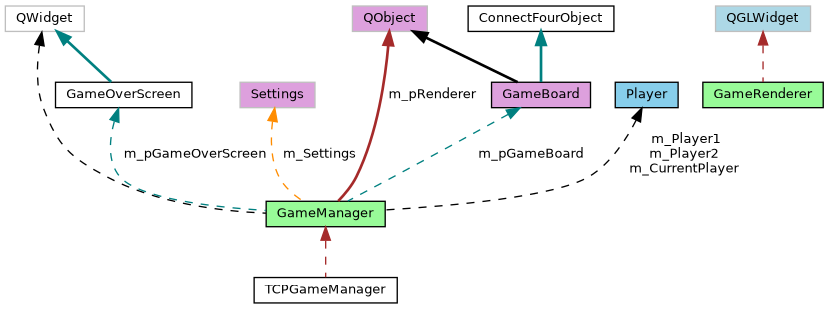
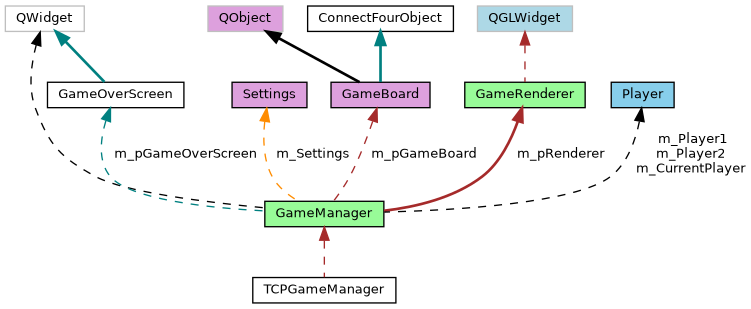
(278, 95) -> (270, 95)
(374, 127) -> (466, 187)
(428, 158) -> (356, 163)
